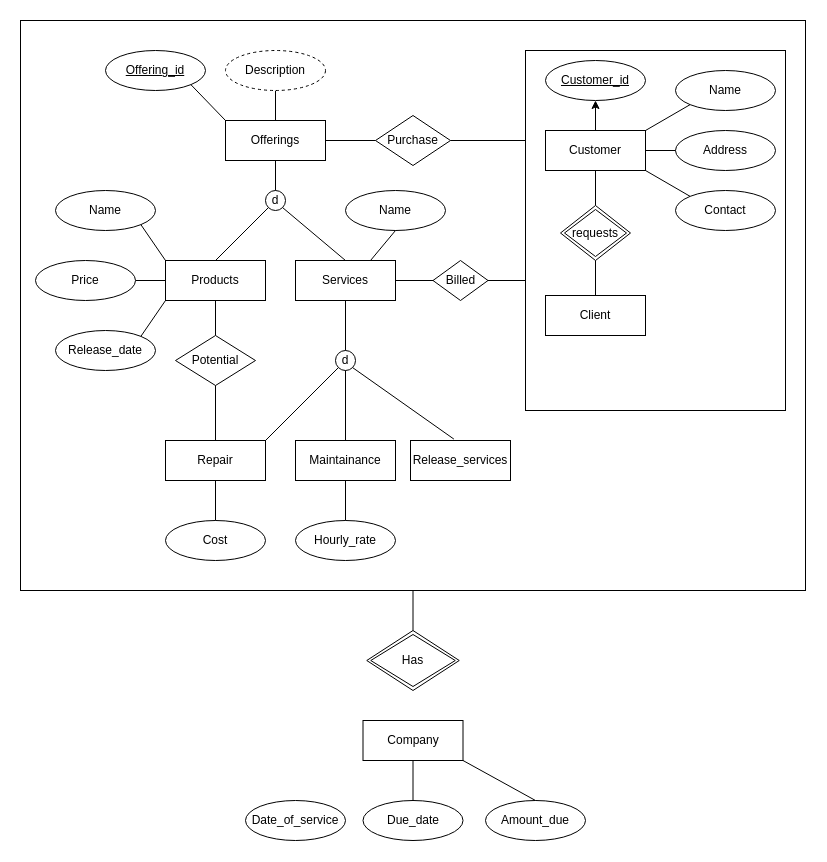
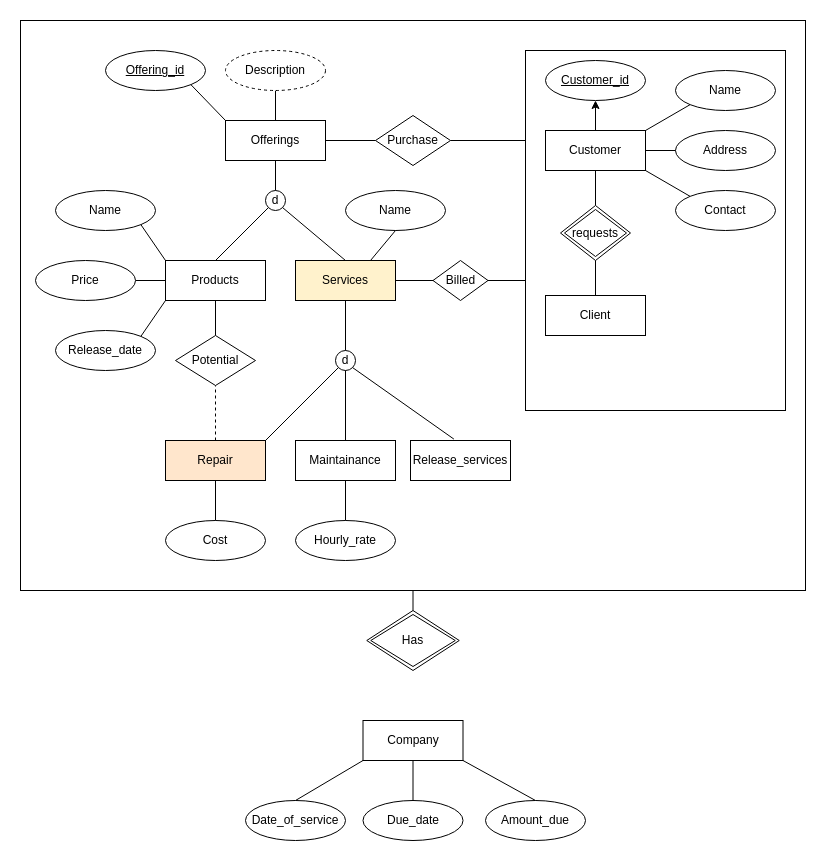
(346, 281) -> (346, 281)
(216, 413) -> (216, 413)
(216, 461) -> (216, 461)
(413, 661) -> (413, 641)
none -> (329, 781)
